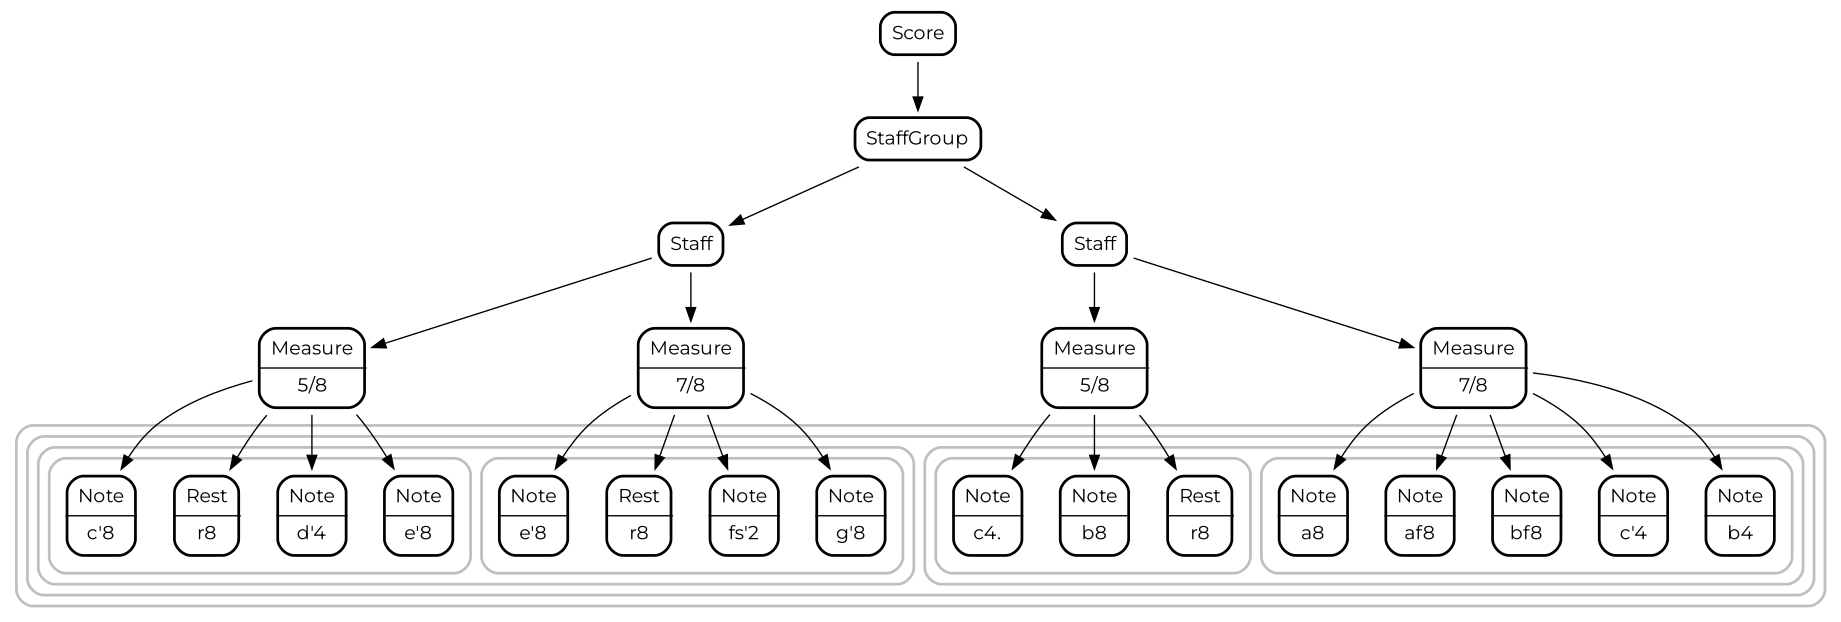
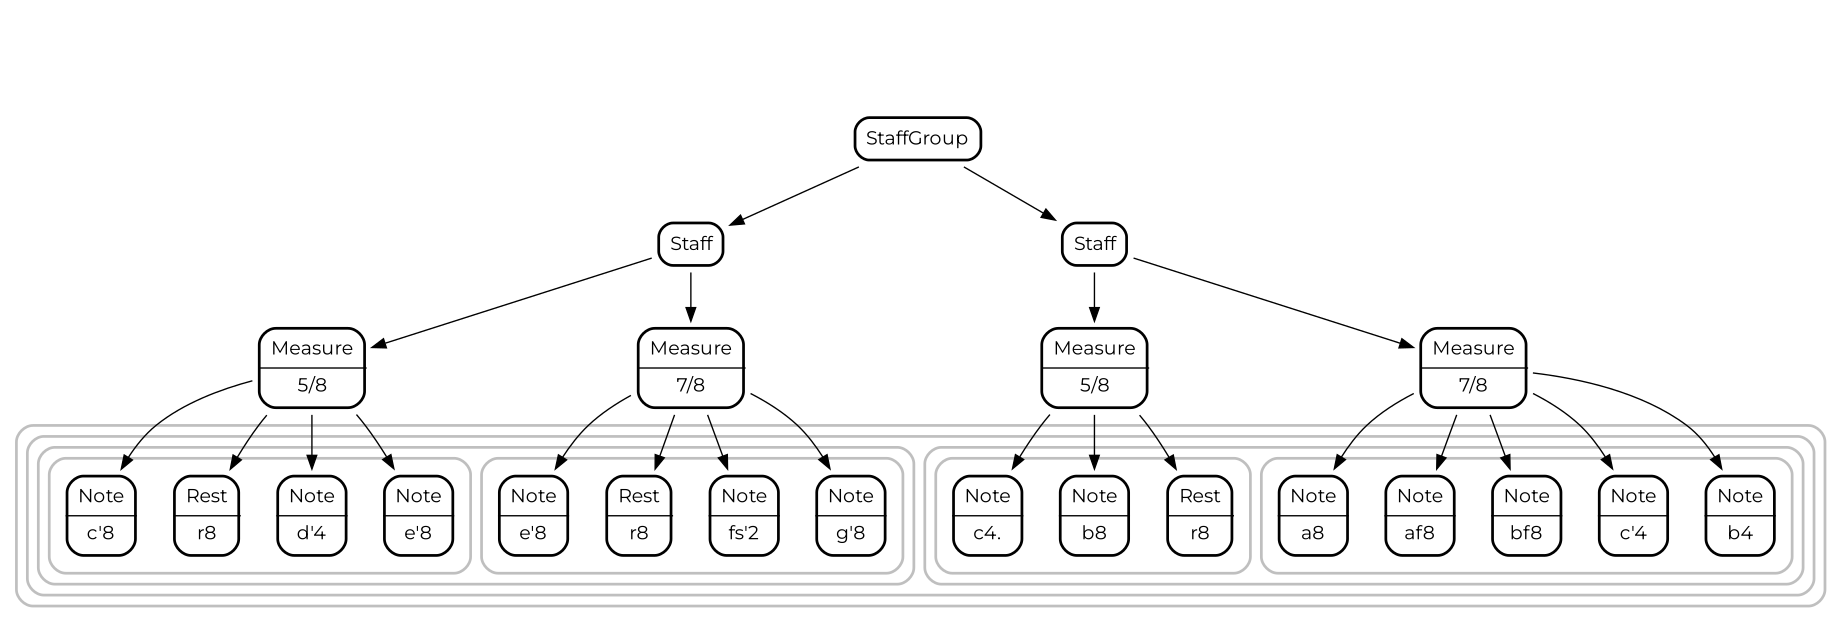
(918, 34) -> none
